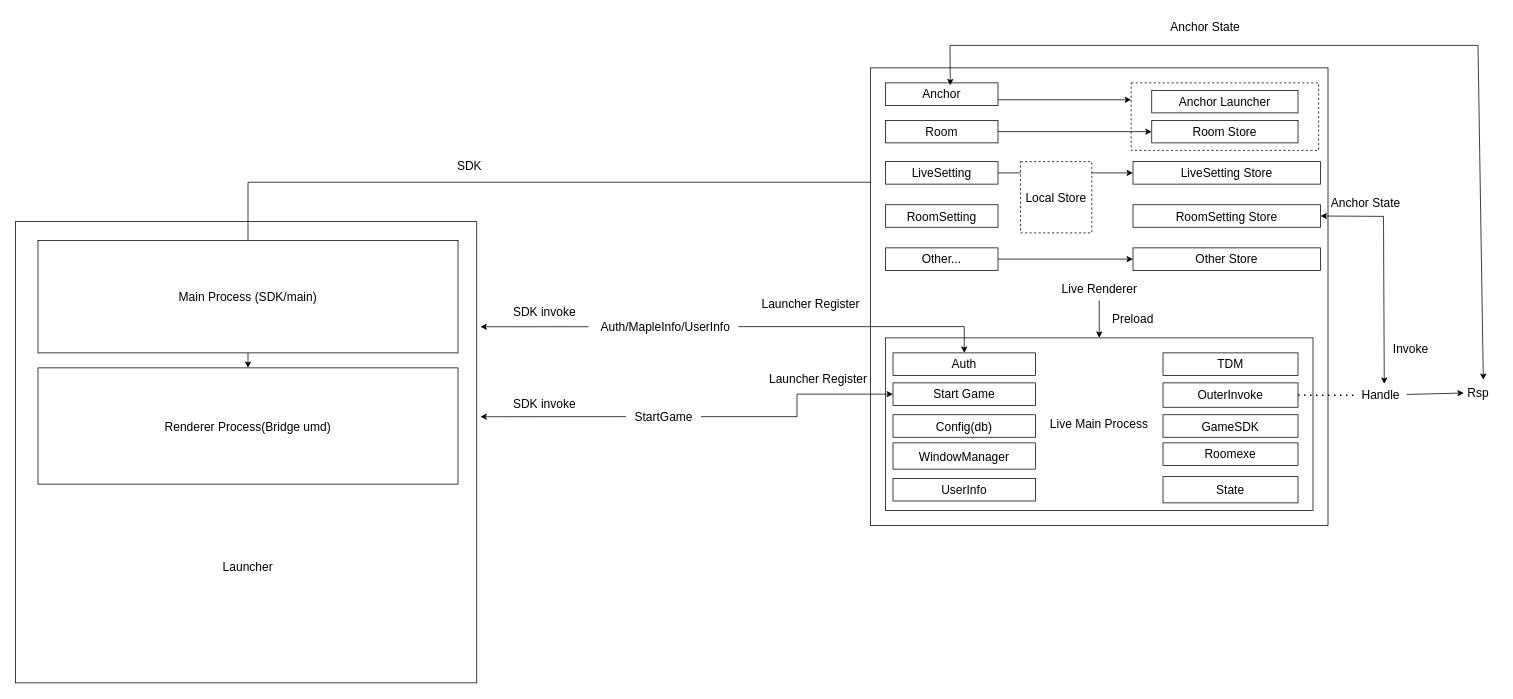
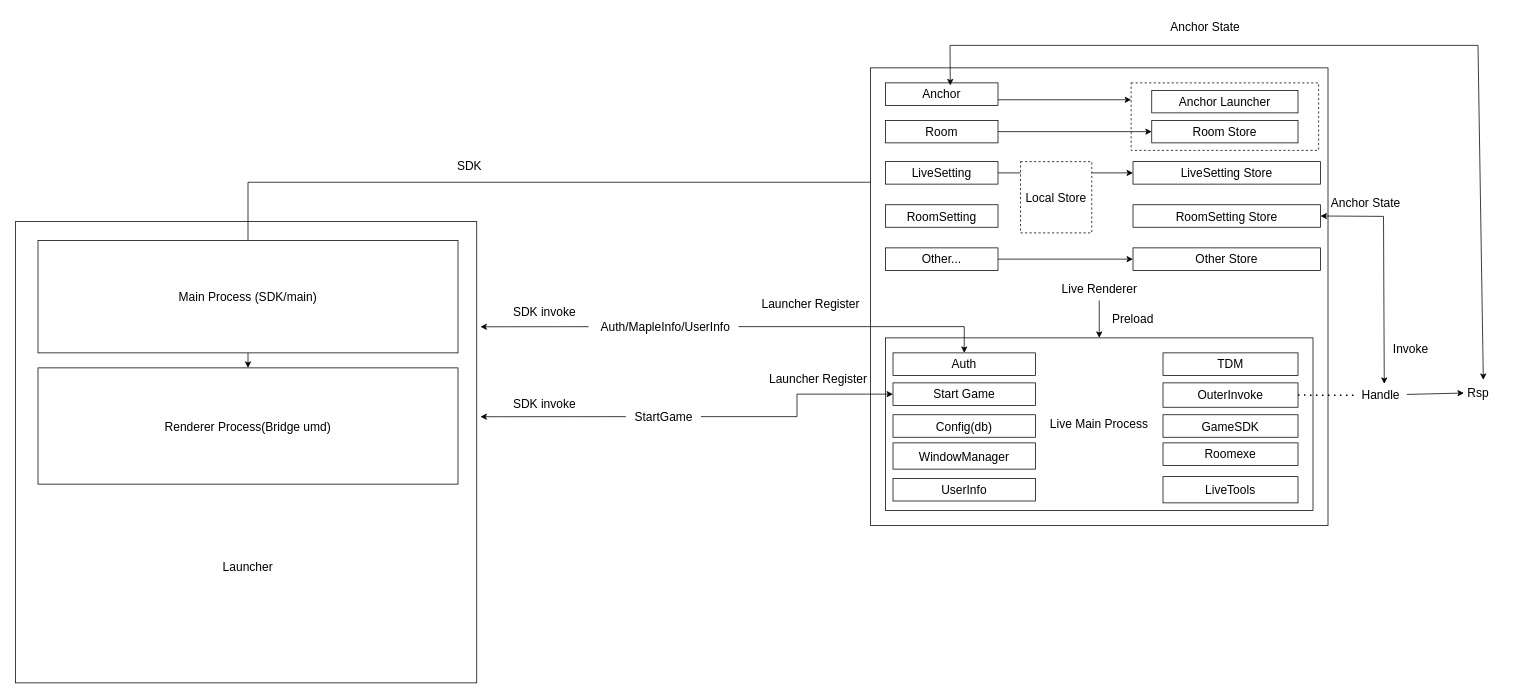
(1230, 490) -> (1230, 490)
